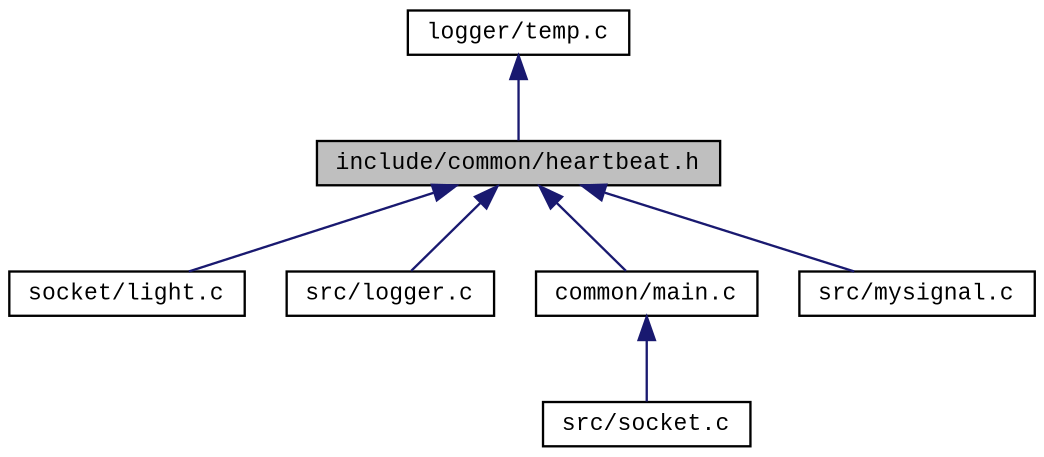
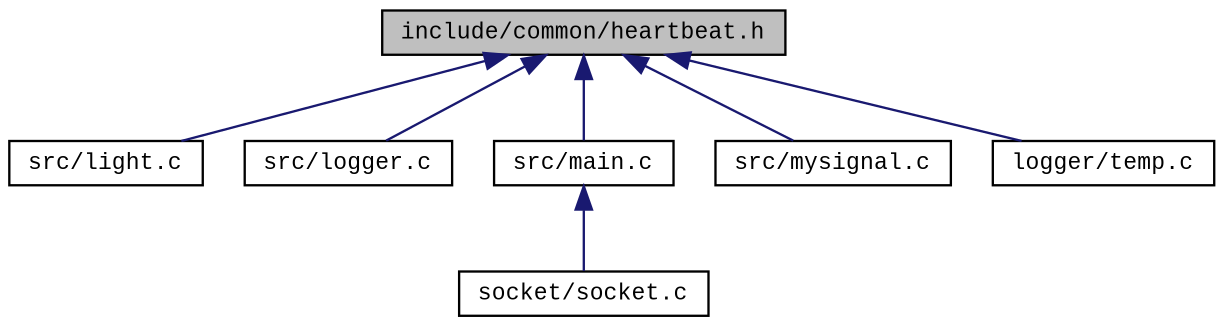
(519, 110) -> (855, 101)
(127, 294) -> (106, 163)
(647, 294) -> (584, 163)
(647, 424) -> (584, 294)
